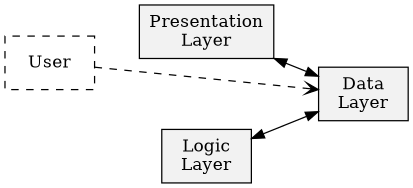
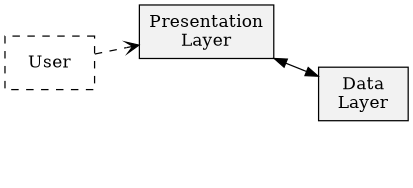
(200, 78) -> (111, 51)
(207, 156) -> none
